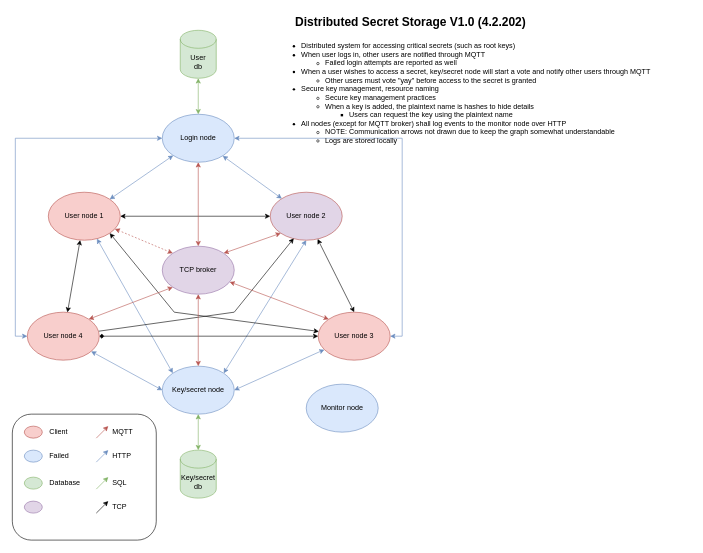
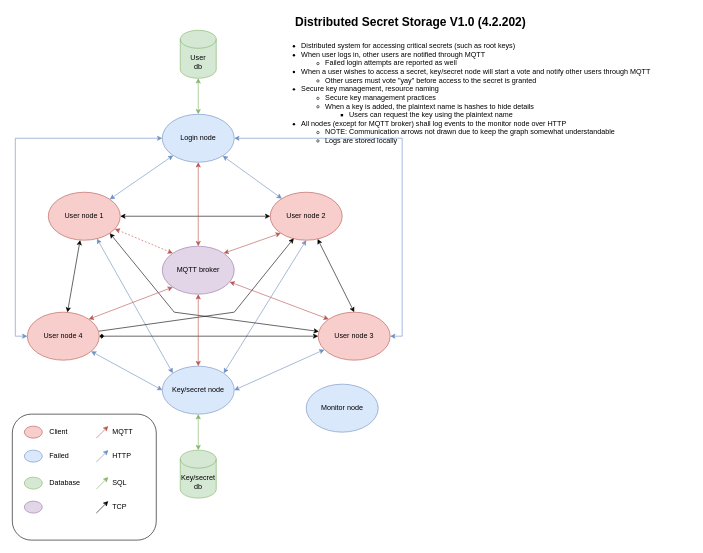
(306, 216) -> (306, 216)
(198, 270) -> (198, 270)
